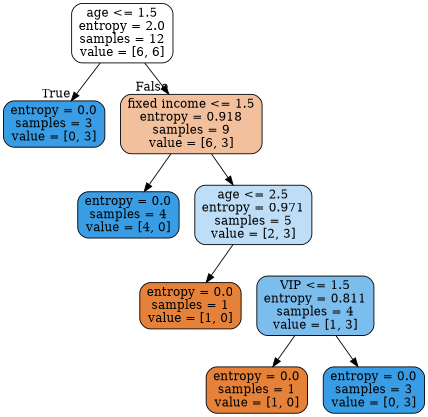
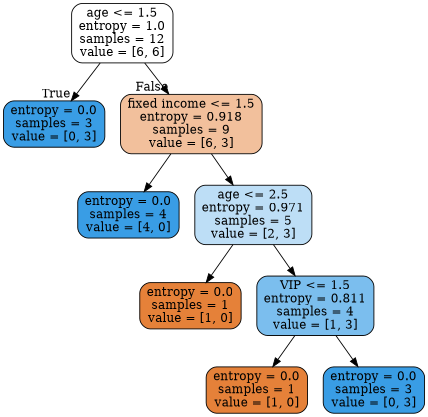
(122, 33) -> (122, 33)
none -> (282, 257)
